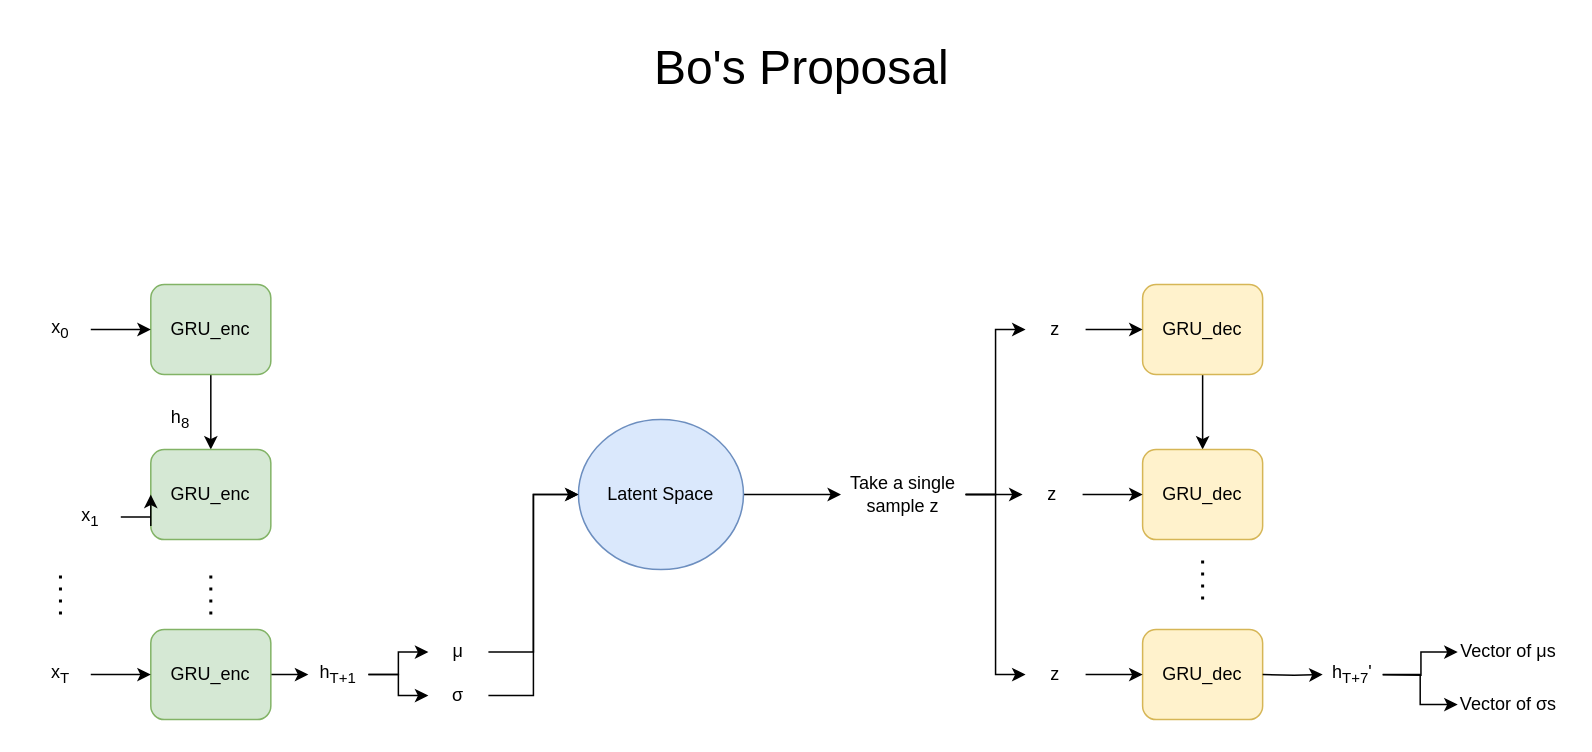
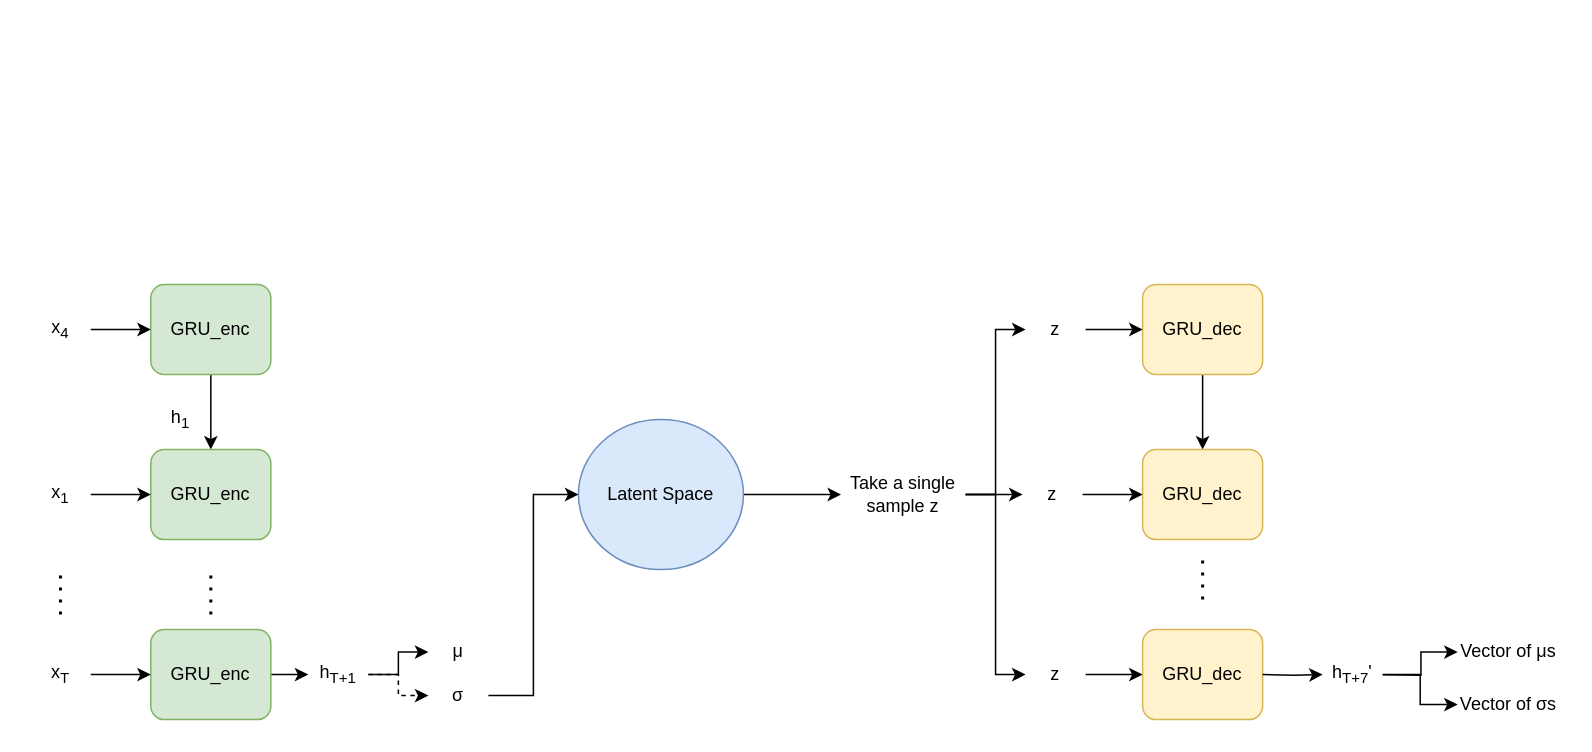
(802, 68) -> none
(61, 329) -> (61, 329)
(181, 419) -> (181, 419)
(91, 517) -> (61, 494)
(509, 652) -> none
(533, 654) -> (533, 654)
(399, 695) -> (399, 695)
